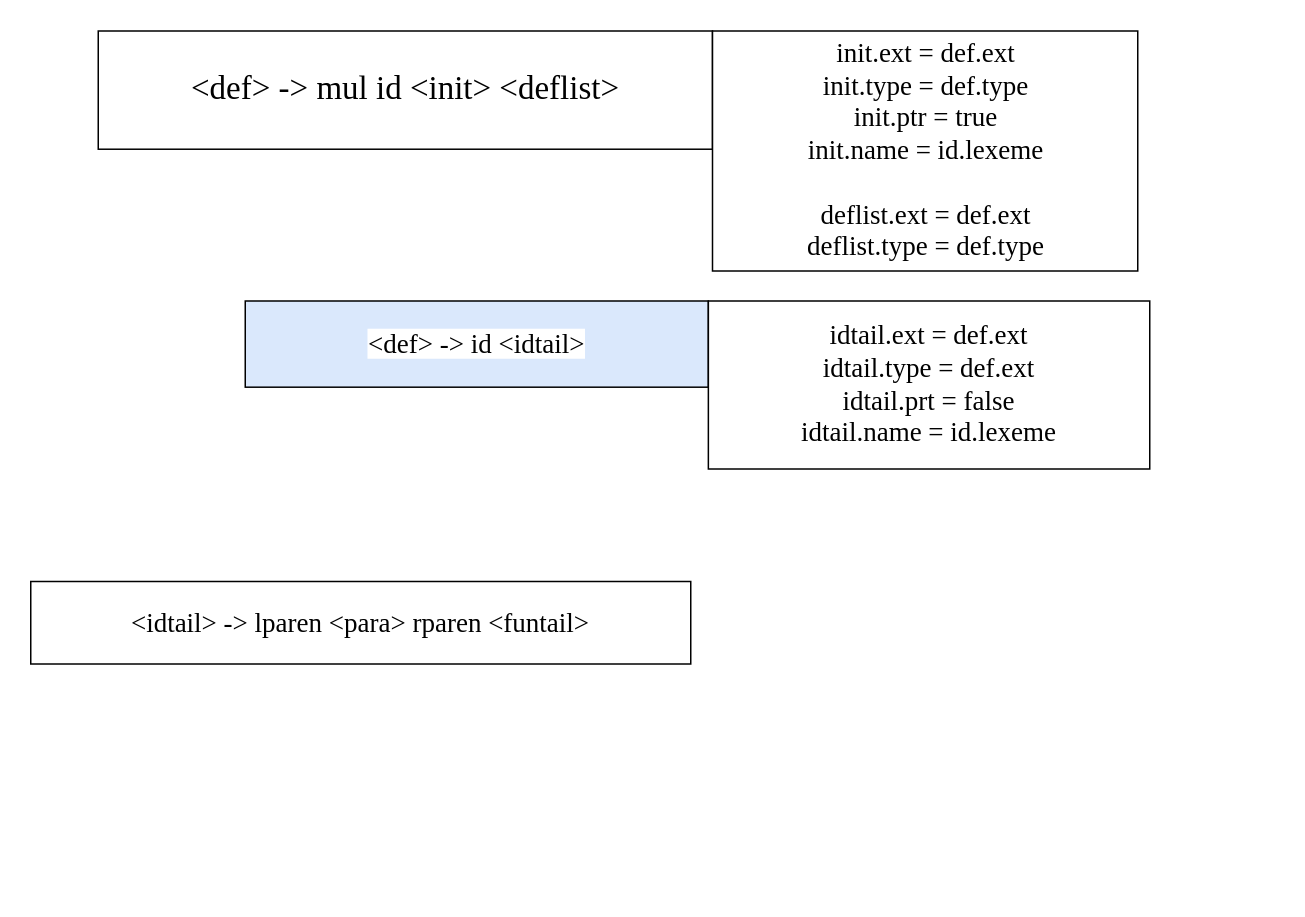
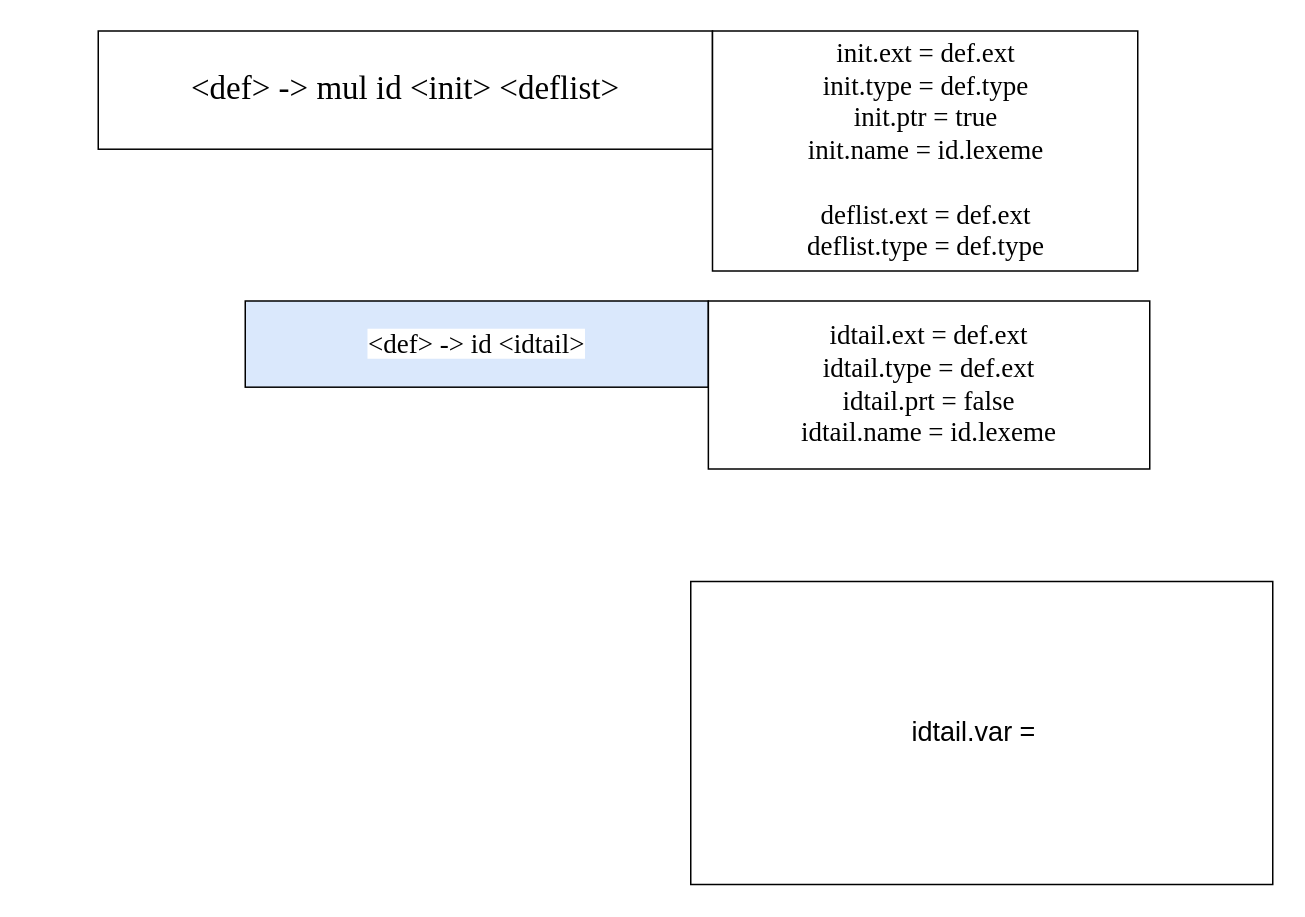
(361, 623) -> none
none -> (982, 733)
